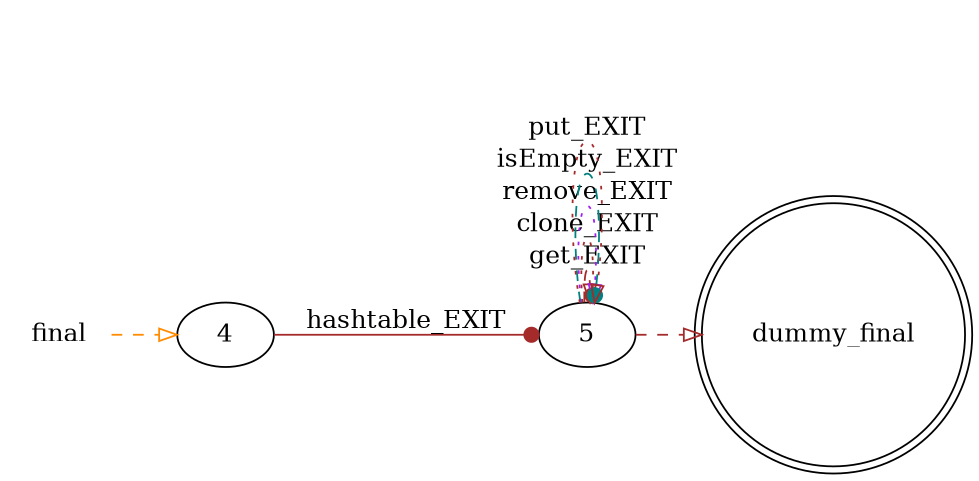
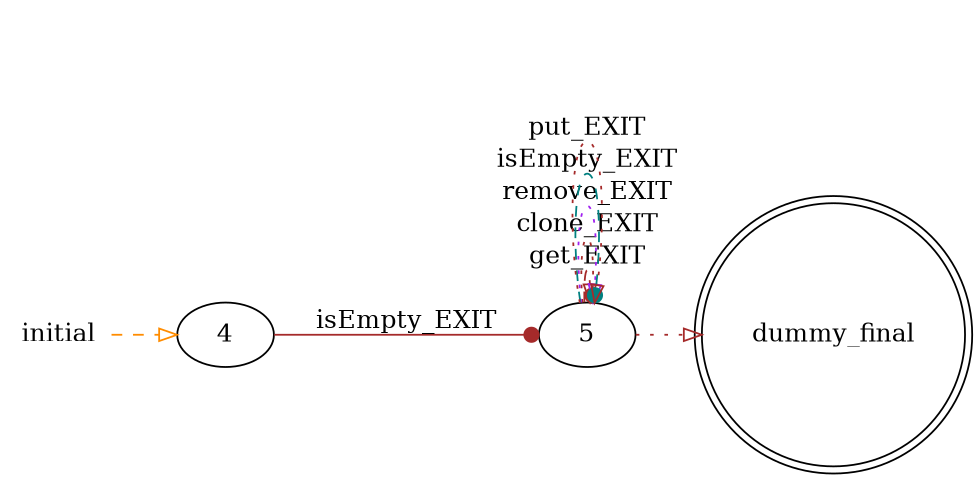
(406, 321) -> (406, 321)
(59, 335) -> (59, 335)
(660, 335) -> (660, 335)
